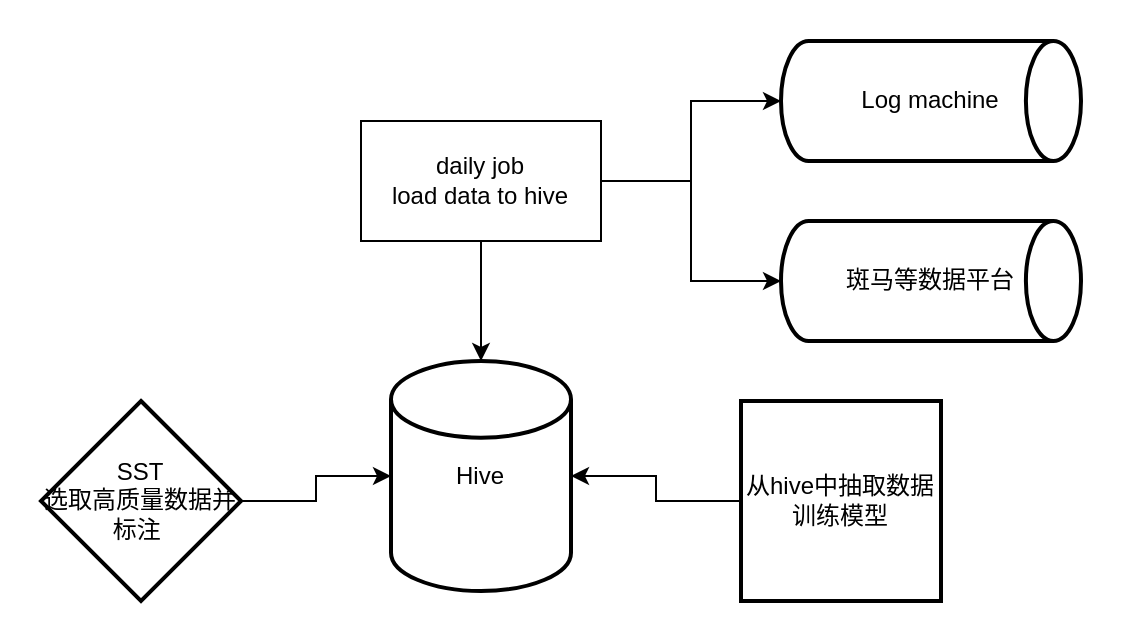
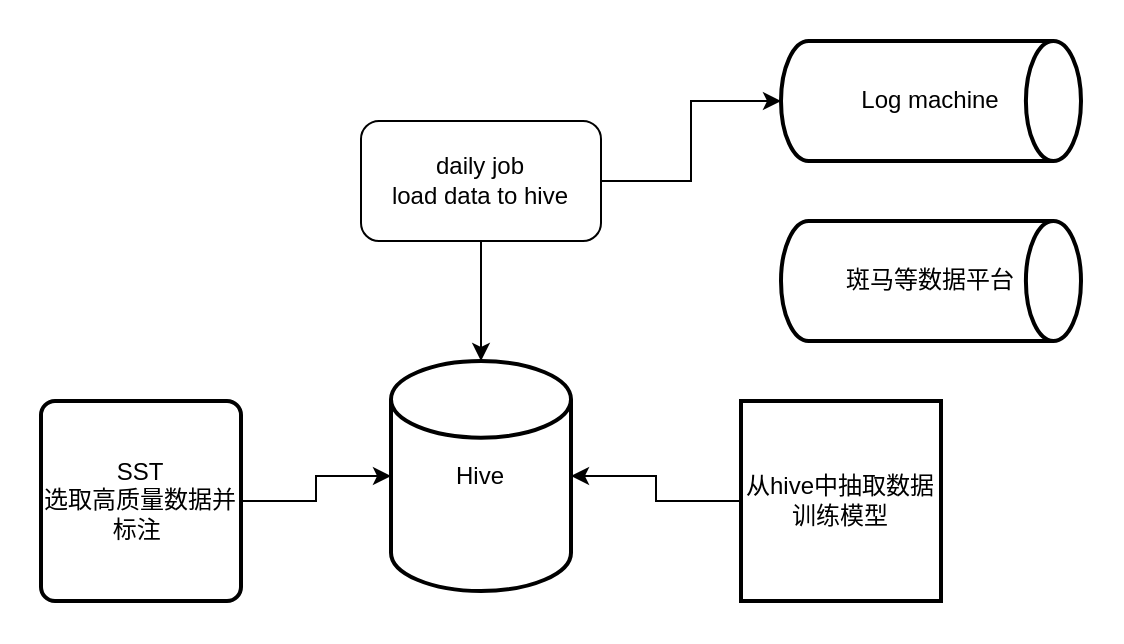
(481, 181) -> (481, 181)
(691, 271) -> none
(141, 501) -> (141, 501)
